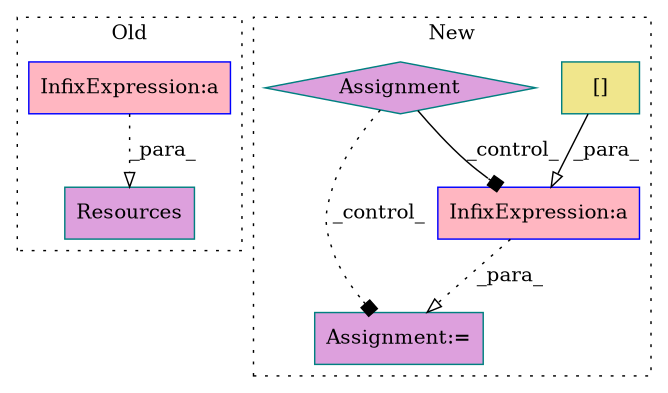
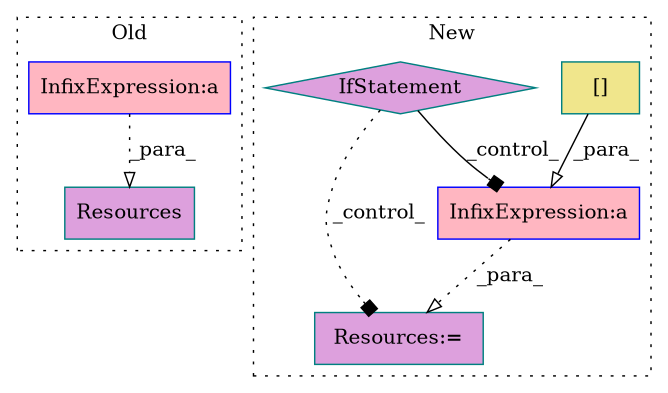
(400, 88) -> (400, 88)
(399, 338) -> (399, 338)
